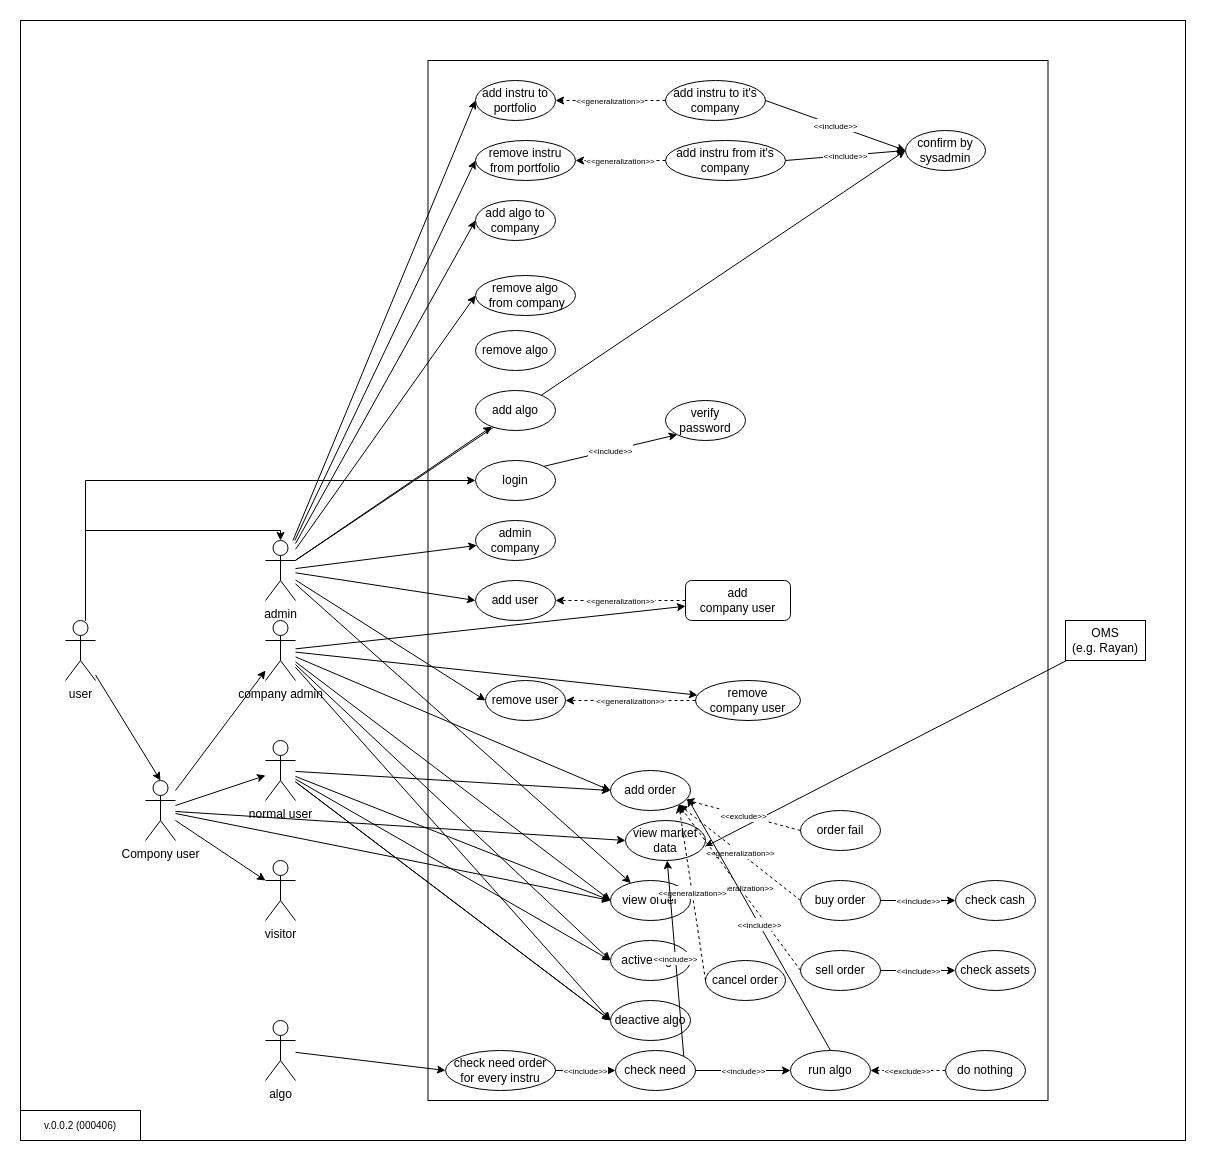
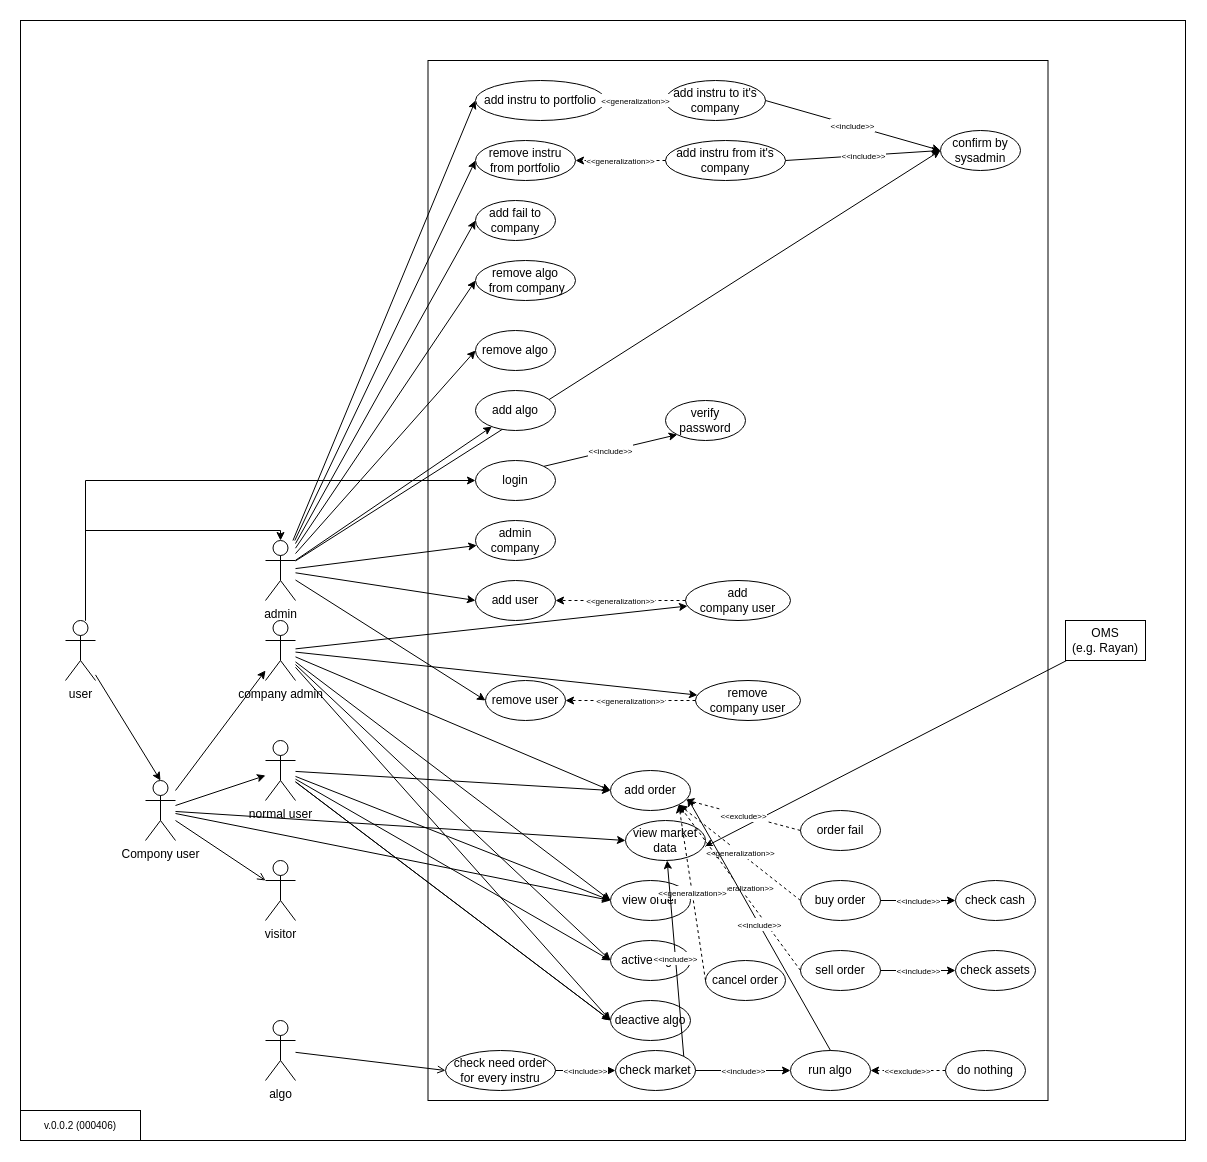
(516, 101) -> (541, 101)
(946, 151) -> (981, 151)
(516, 221) -> (516, 221)
(526, 296) -> (526, 281)
(738, 601) -> (738, 601)
(540, 802) -> (383, 455)
(259, 876) -> (260, 877)
(437, 1069) -> (439, 1070)
(656, 1071) -> (656, 1071)
